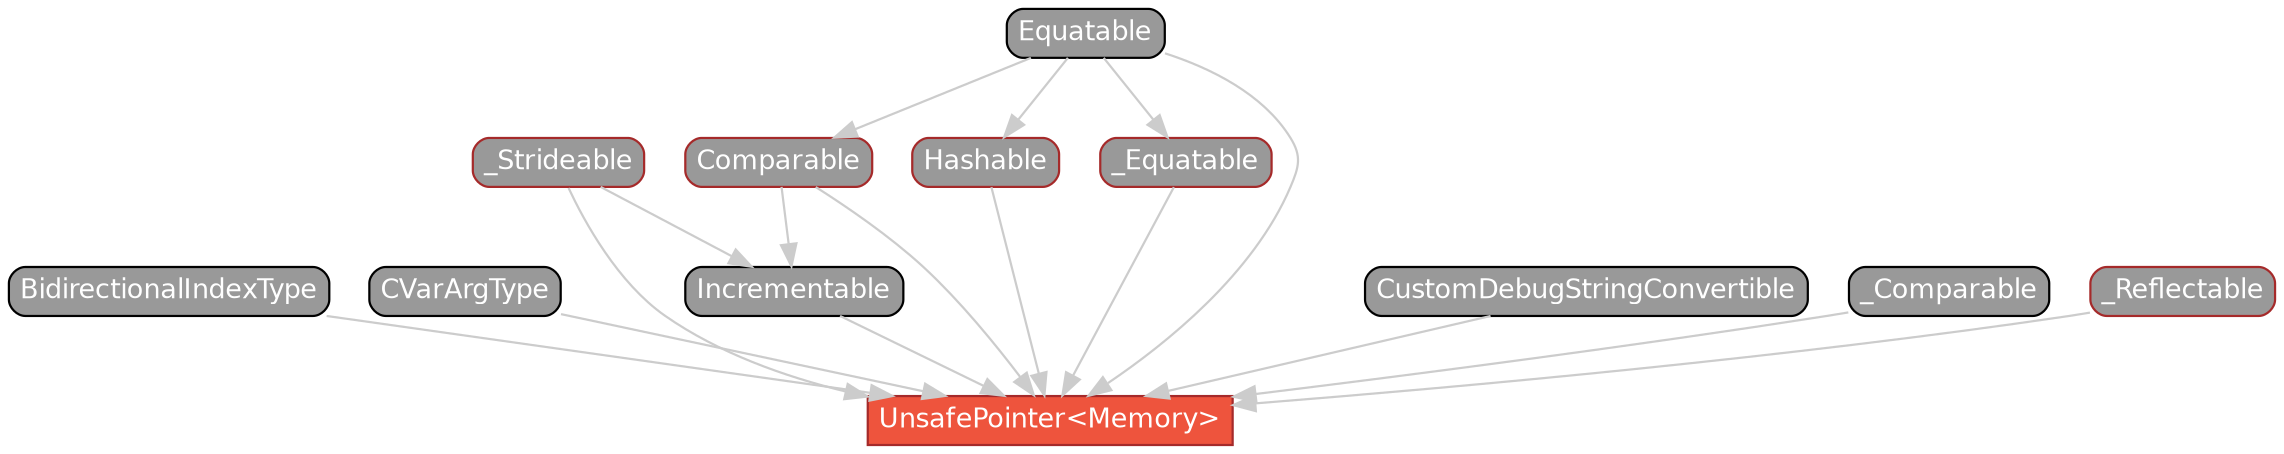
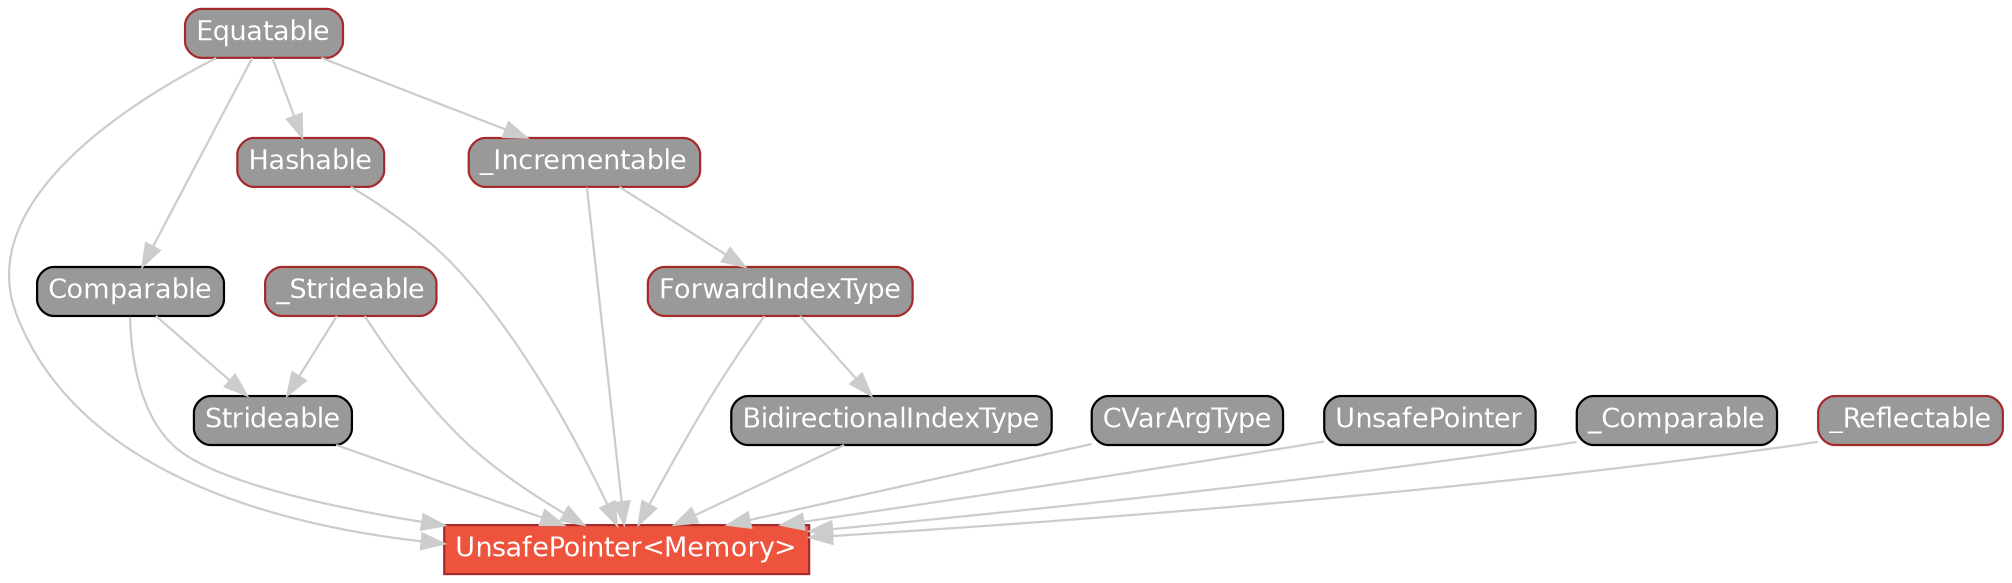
(1086, 33) -> (264, 33)
(779, 162) -> (131, 291)
(1186, 162) -> (584, 162)
none -> (780, 291)
(794, 291) -> (273, 421)
(1586, 291) -> (1430, 421)
